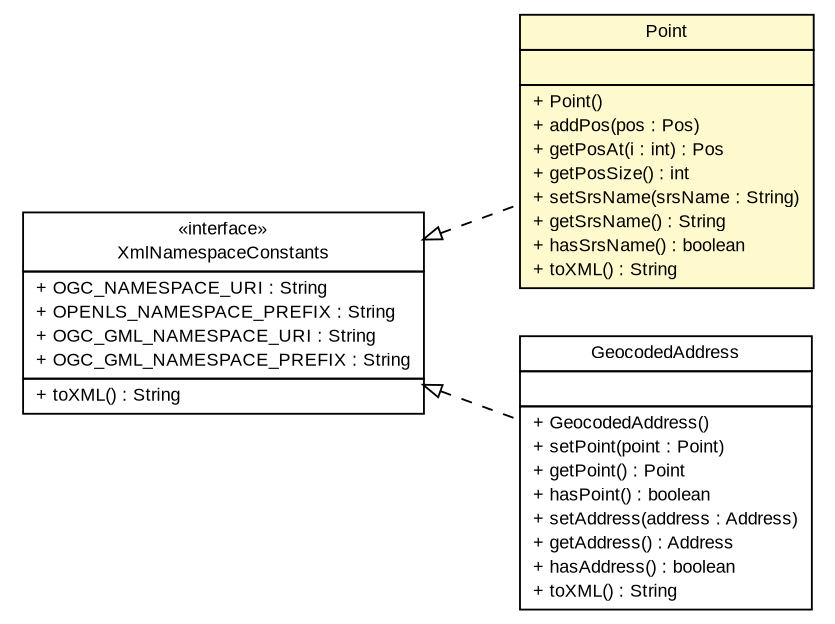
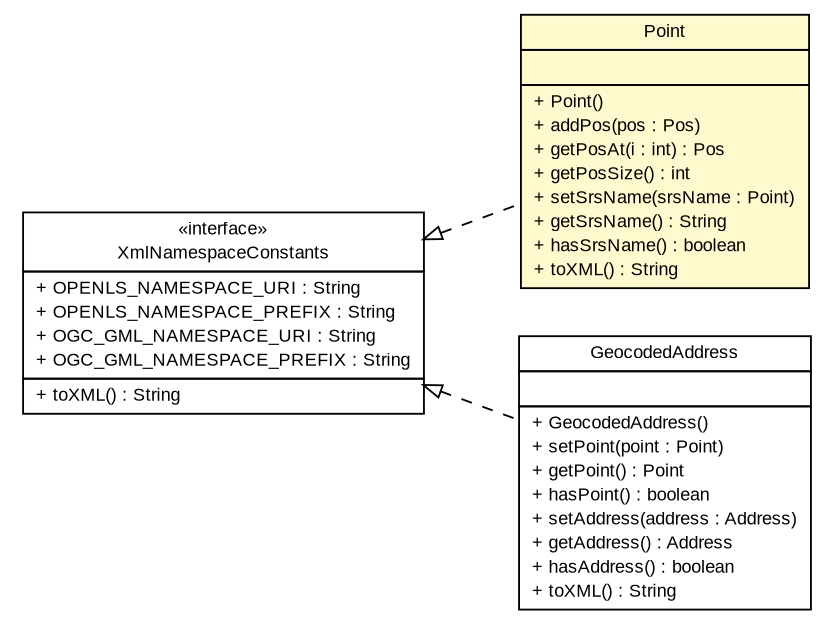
(667, 198) -> (665, 198)
(182, 288) -> (199, 288)
